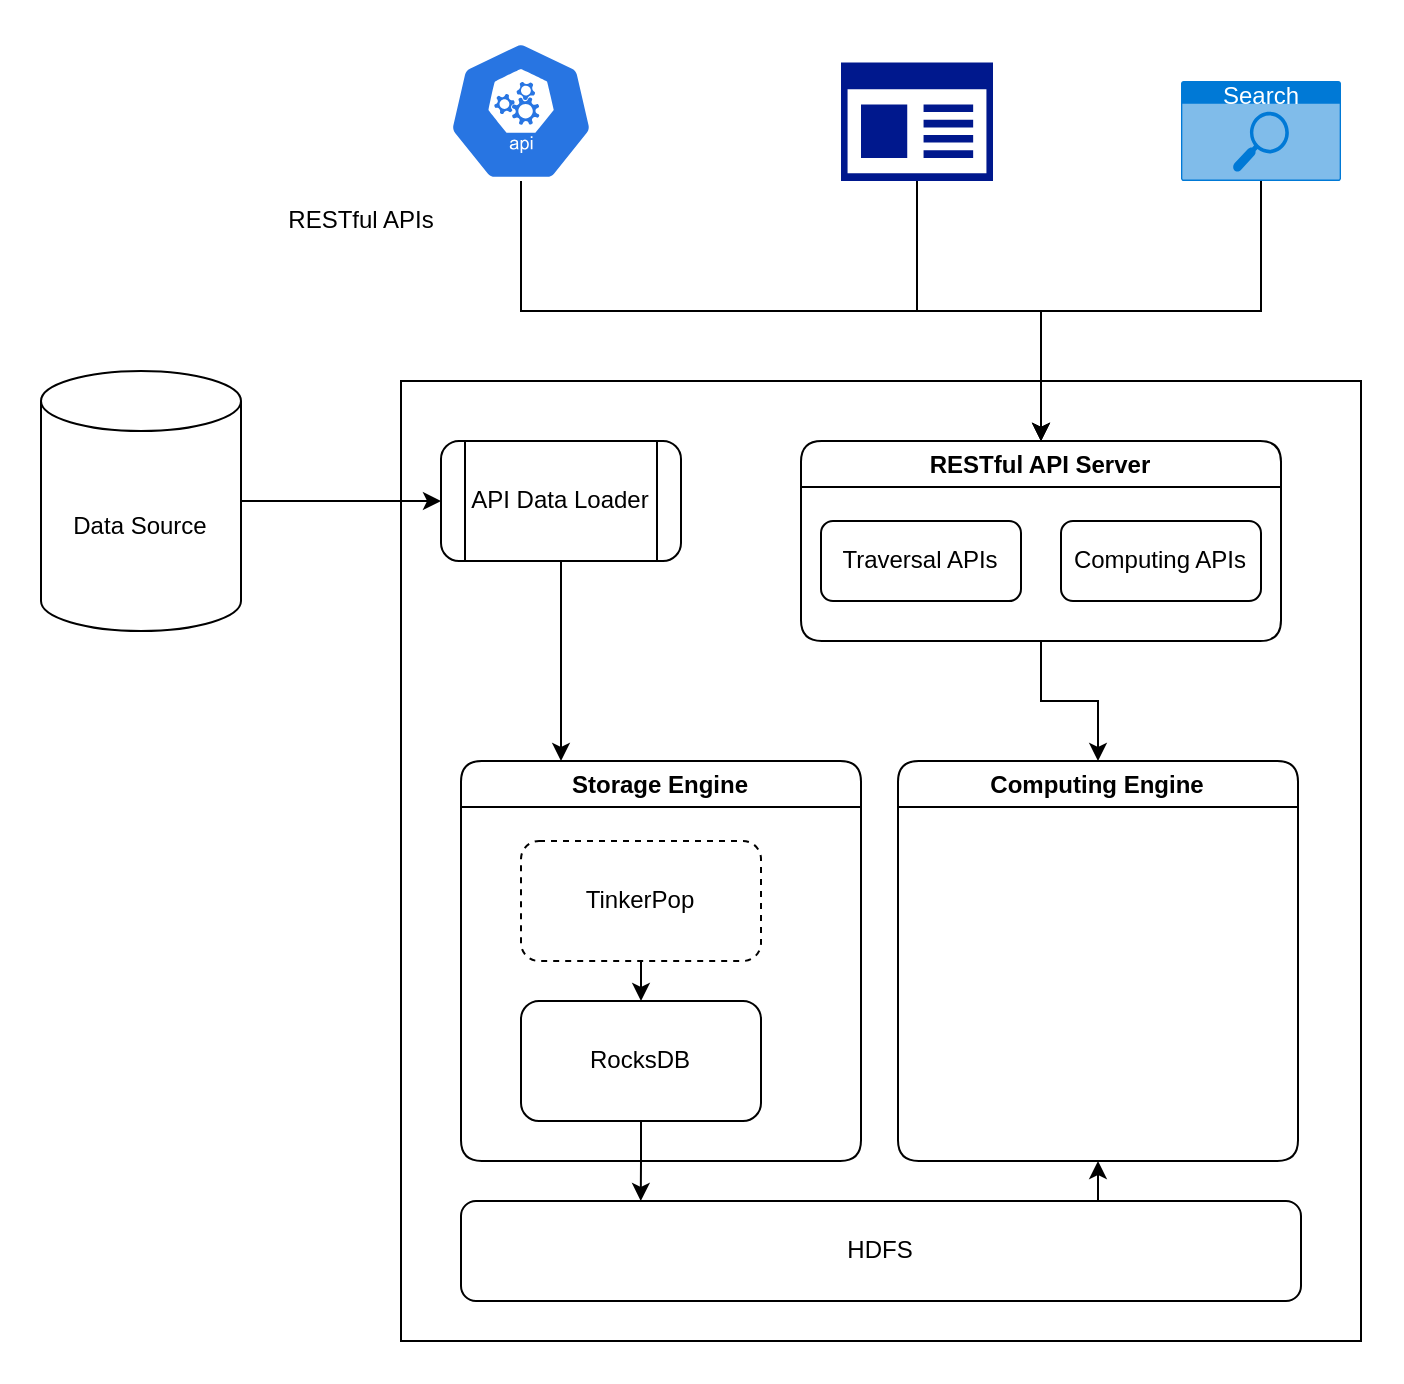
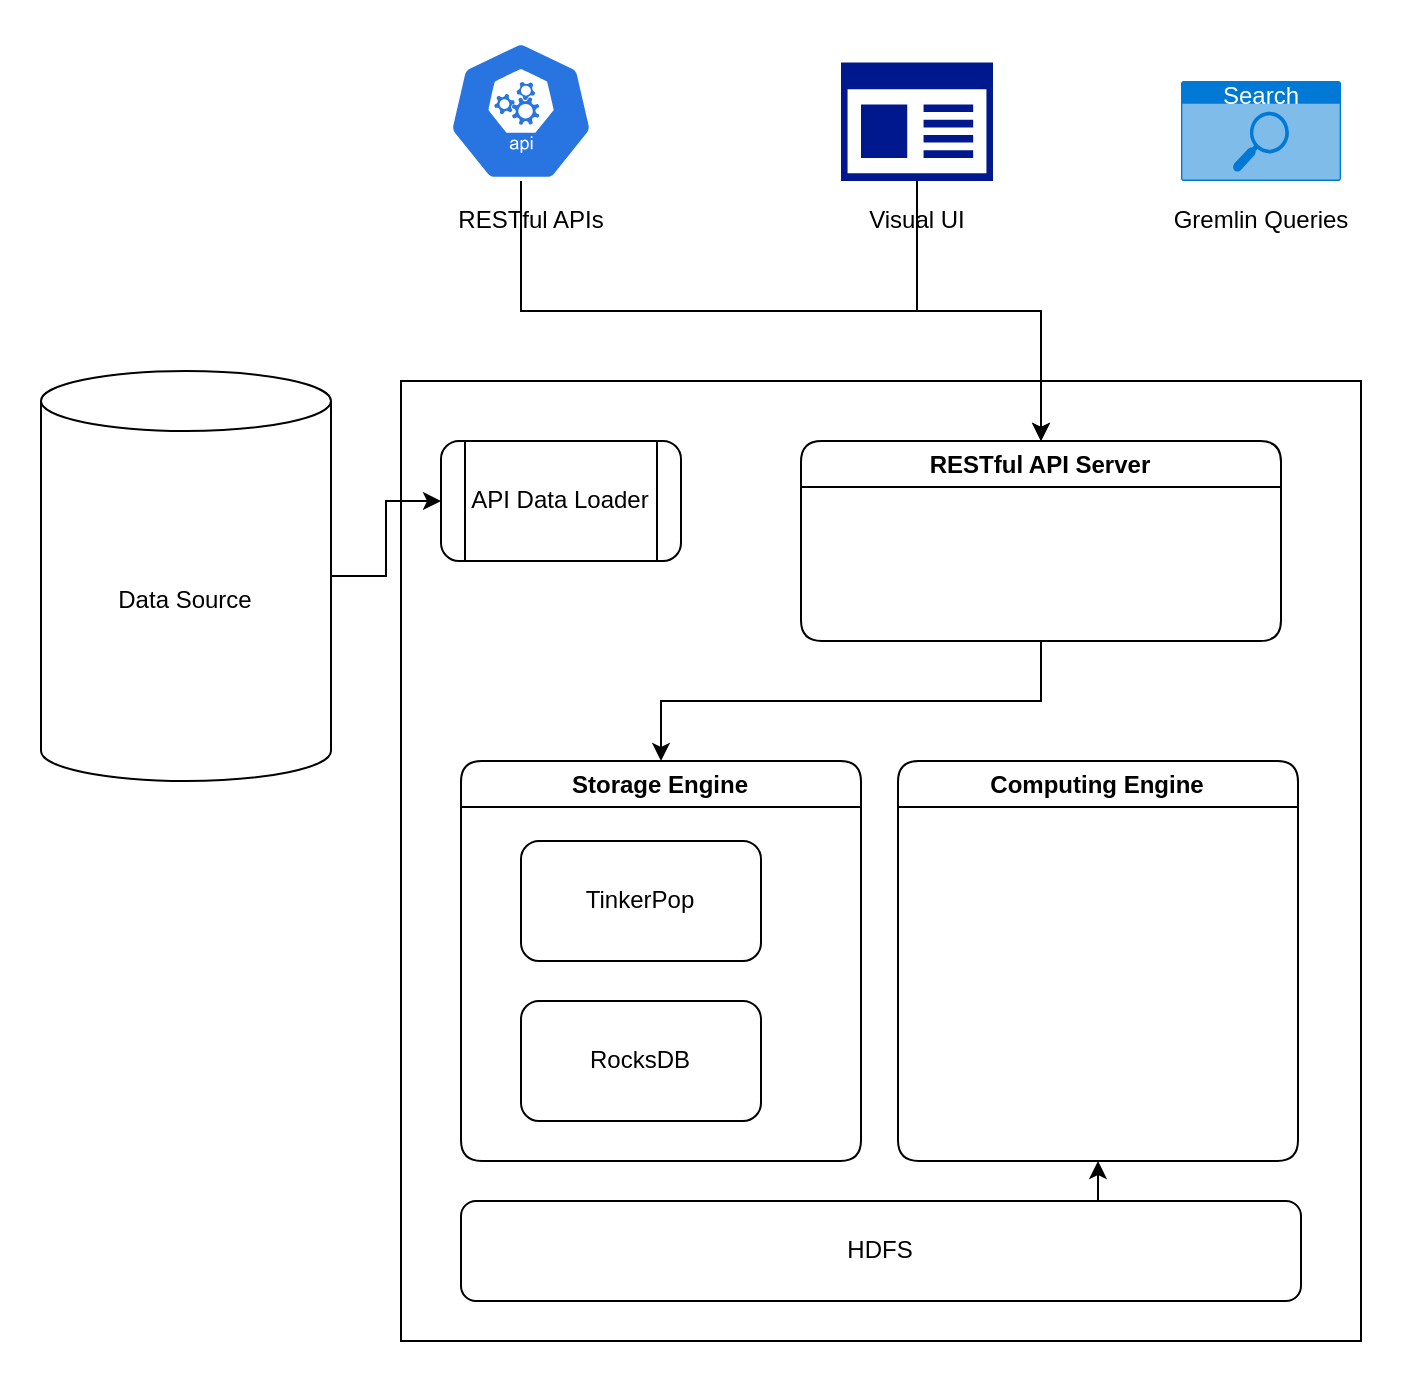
(361, 221) -> (531, 221)
none -> (917, 221)
none -> (1261, 221)
(1218, 311) -> none
(141, 501) -> (186, 576)
(921, 561) -> none
(1161, 561) -> none
(561, 654) -> none
none -> (826, 701)
(1095, 701) -> none
(641, 901) -> (641, 901)
(641, 974) -> none
(641, 1154) -> none
